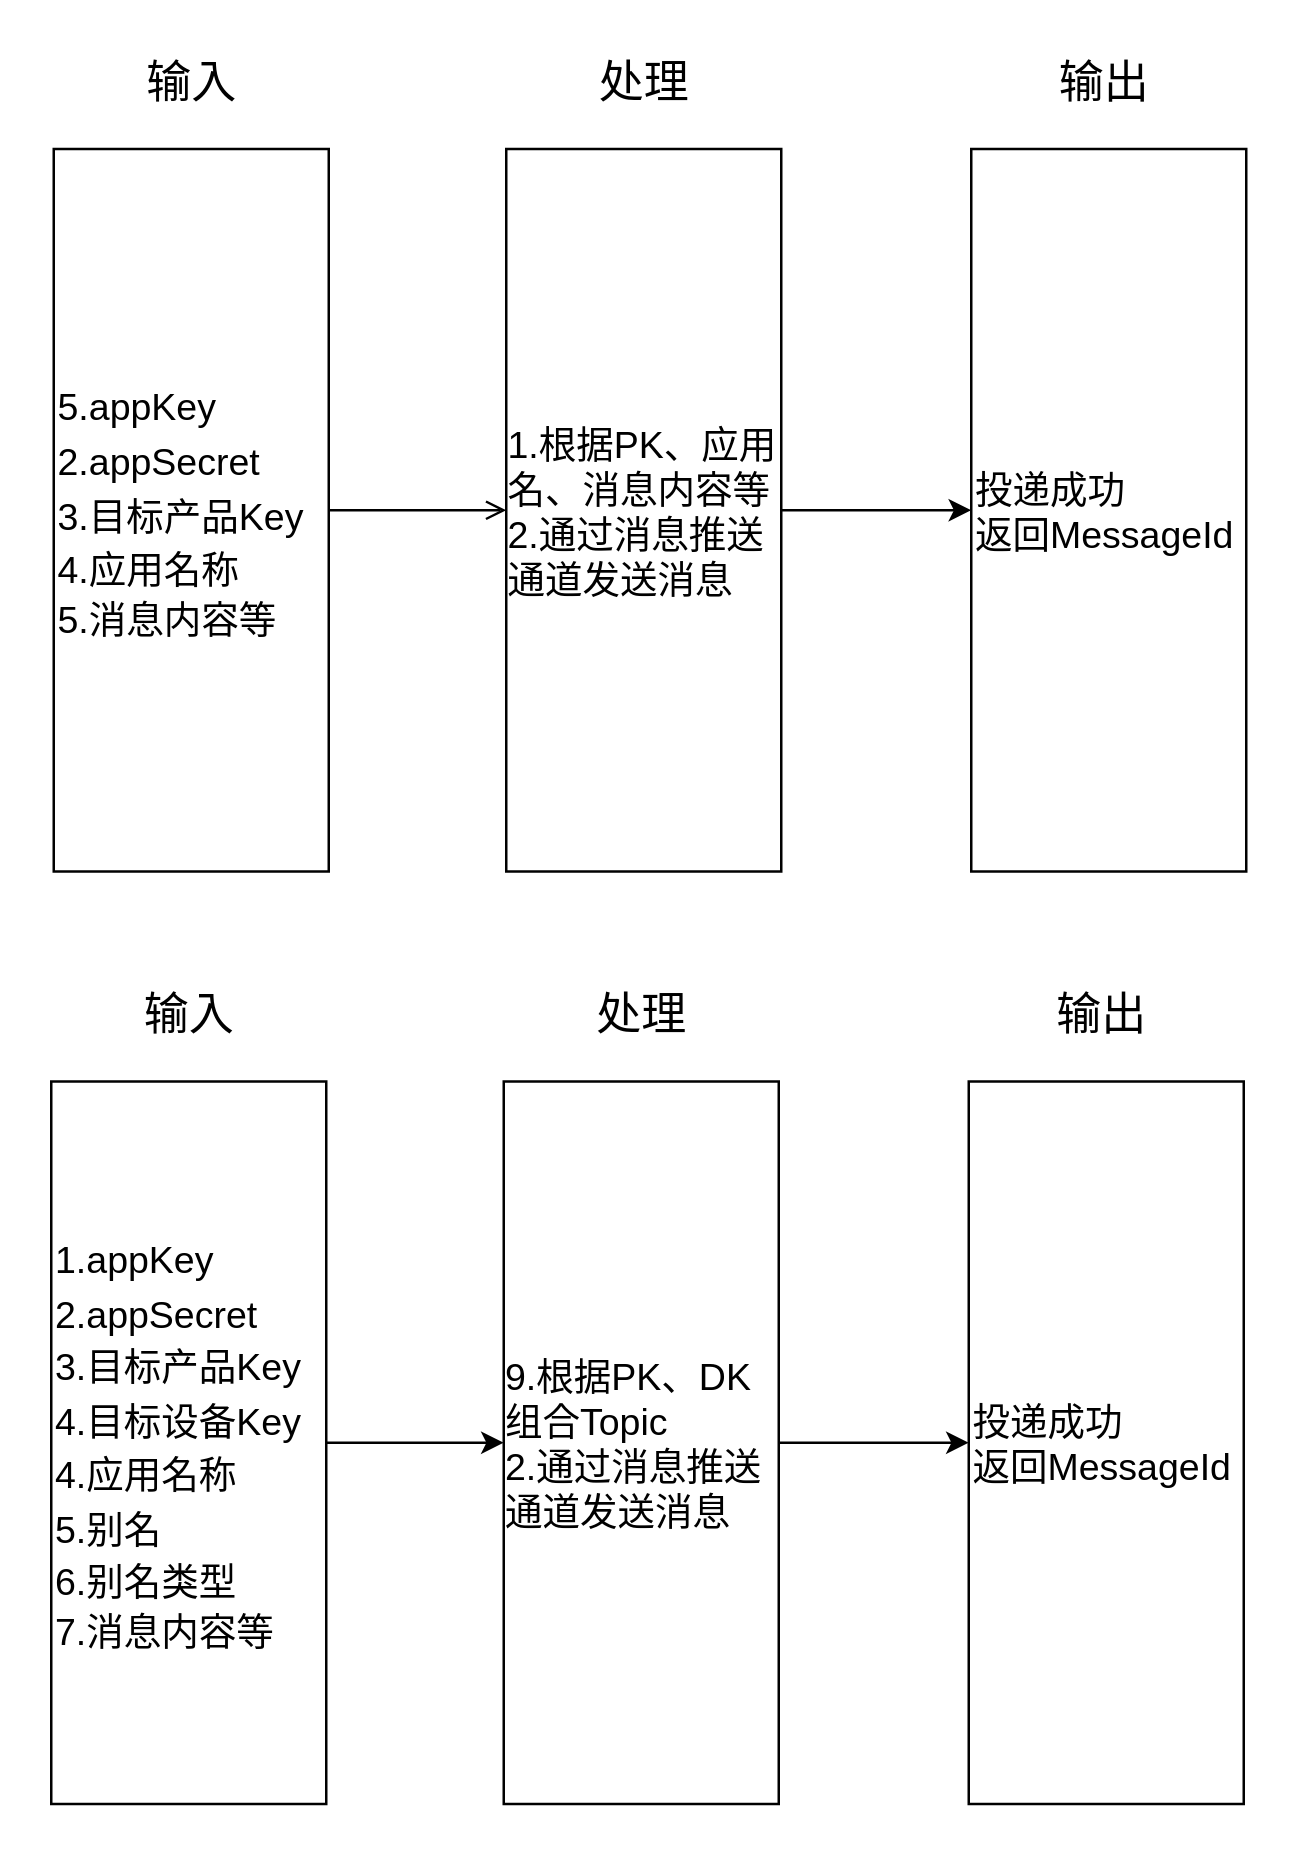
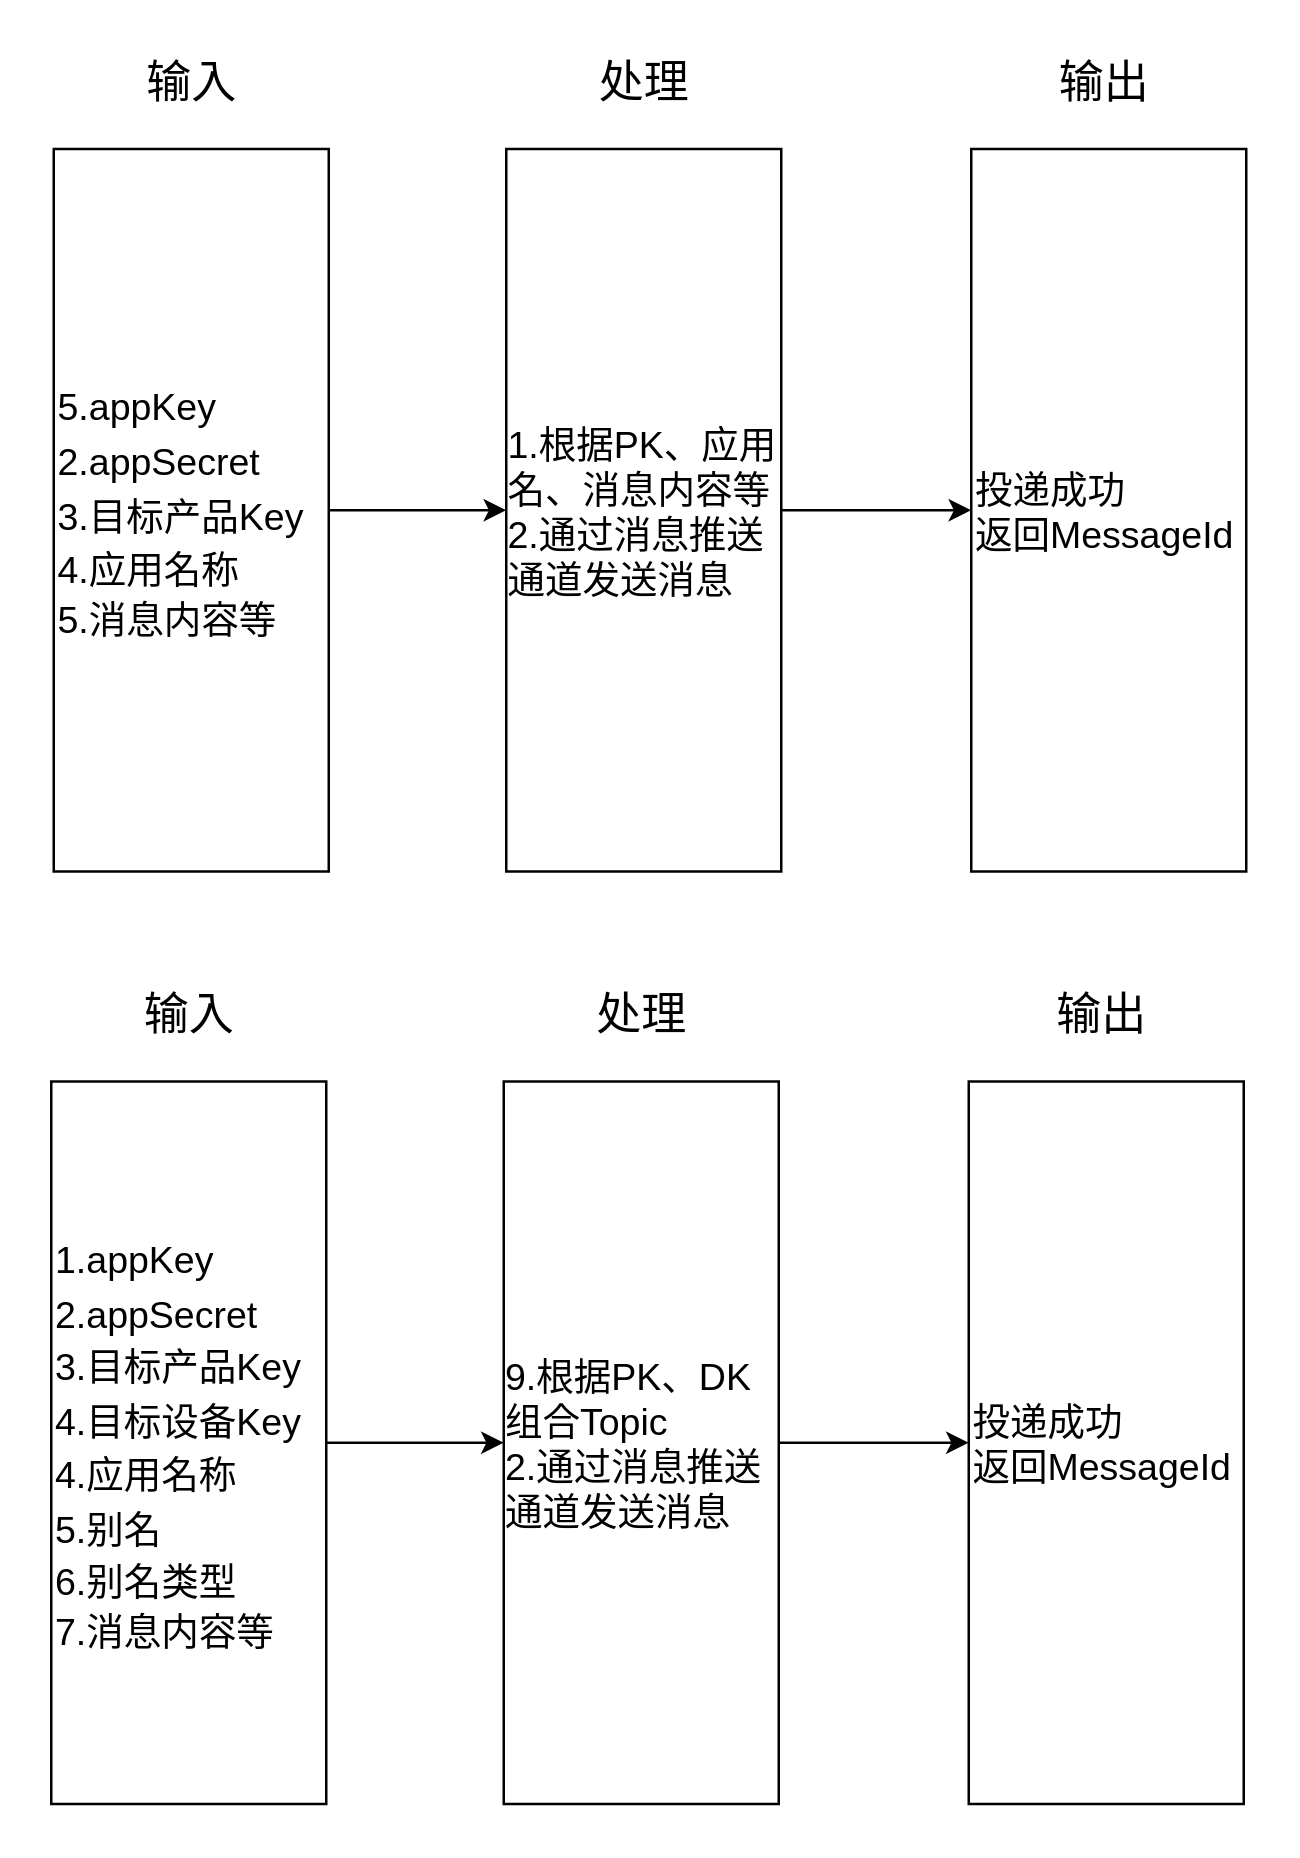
(492, 510) -> (488, 510)
